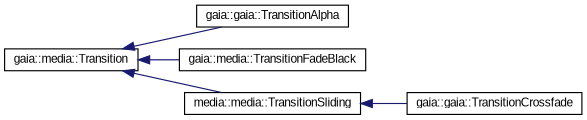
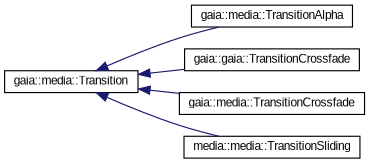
(273, 16) -> (272, 16)
(273, 60) -> (272, 103)
(390, 103) -> (167, 71)
